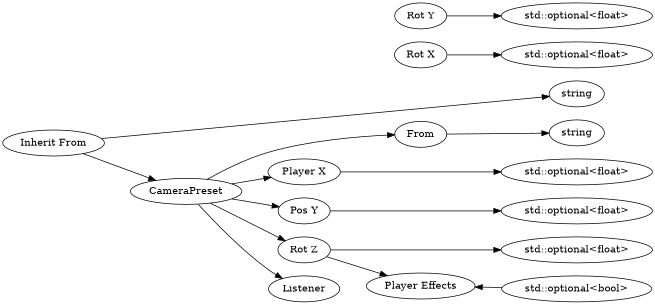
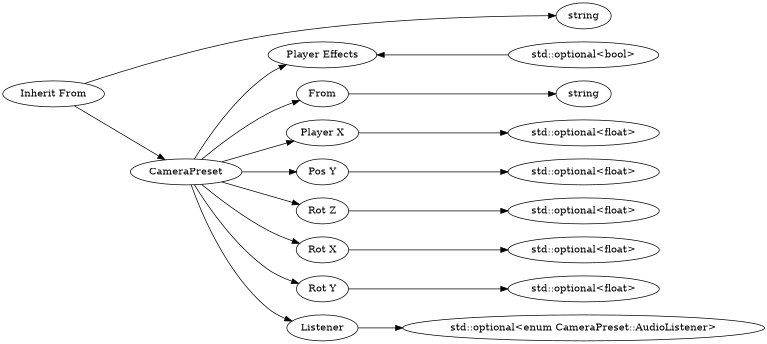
none -> (245, 216)
none -> (236, 241)
(354, 265) -> (232, 108)
none -> (584, 328)
